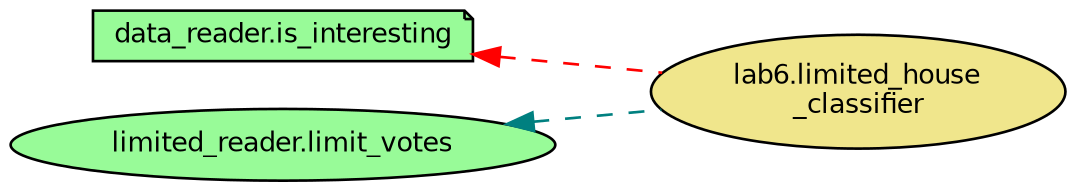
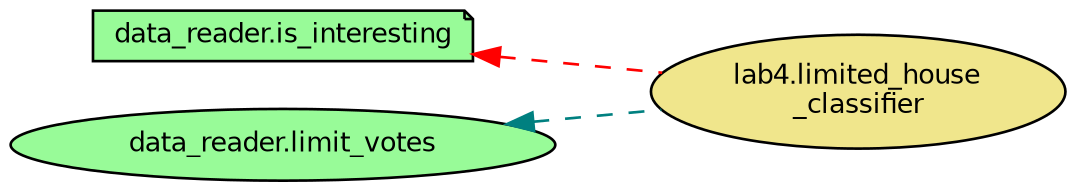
(858, 92) -> (858, 92)
(283, 145) -> (283, 145)
